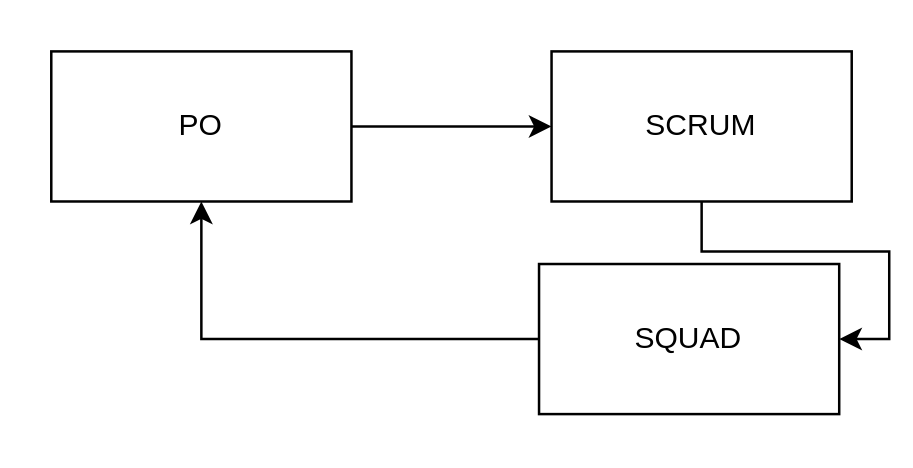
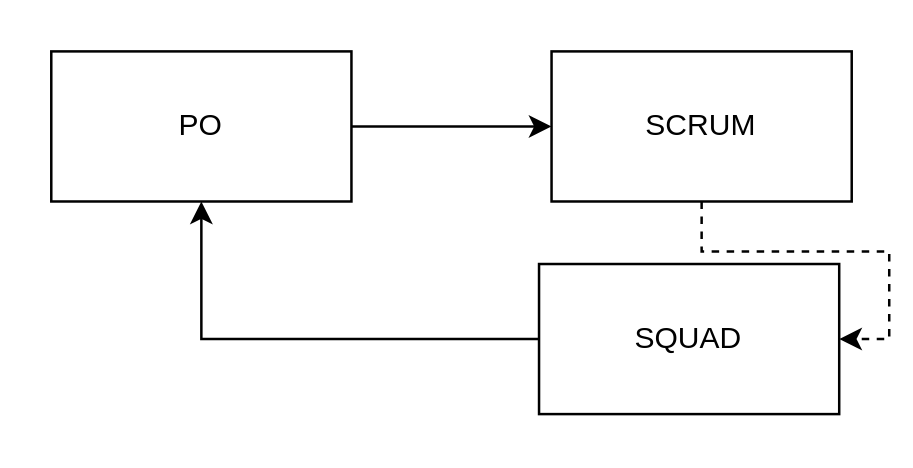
(833, 251) -> (833, 251)
